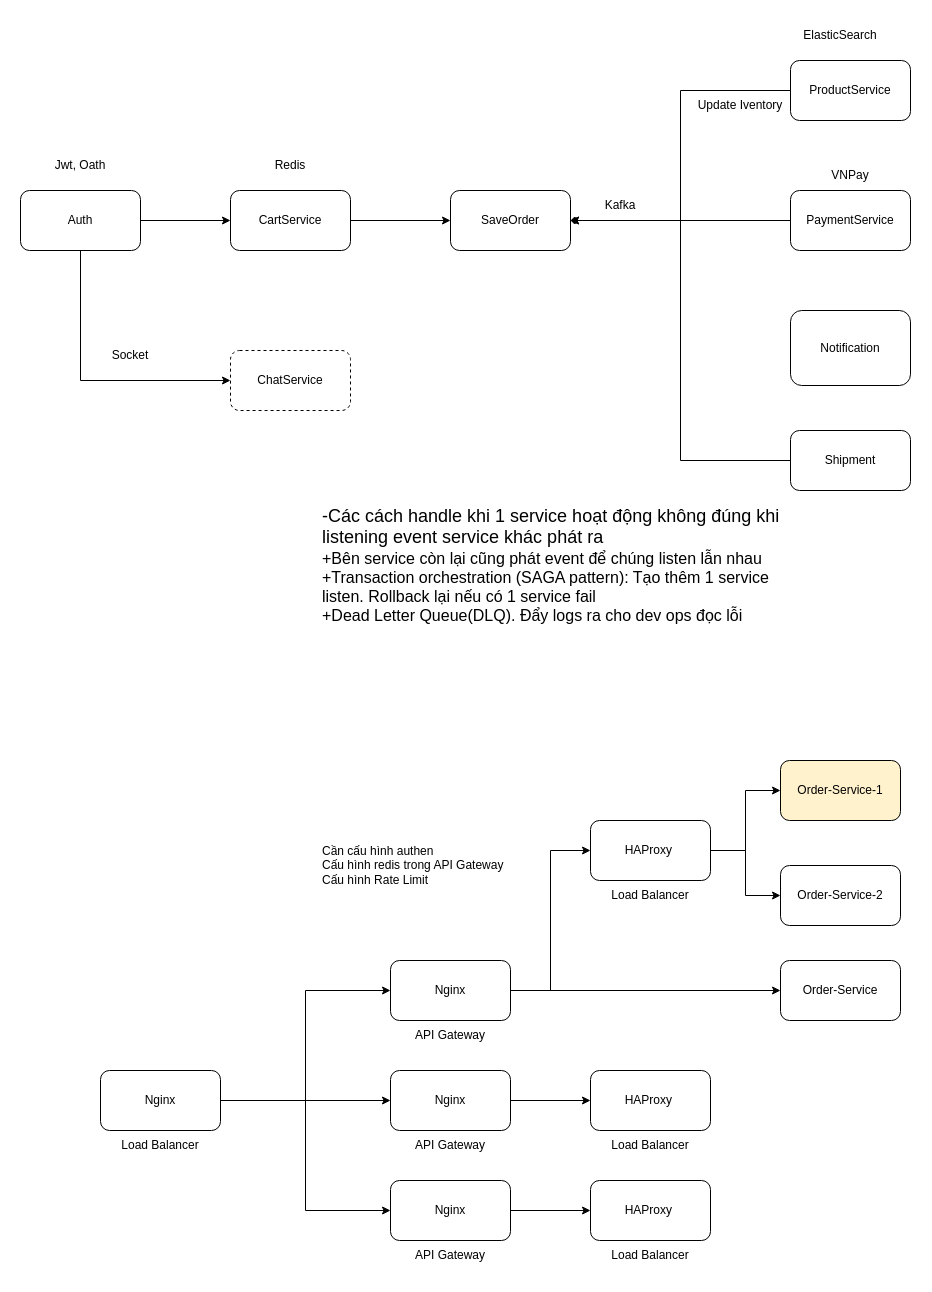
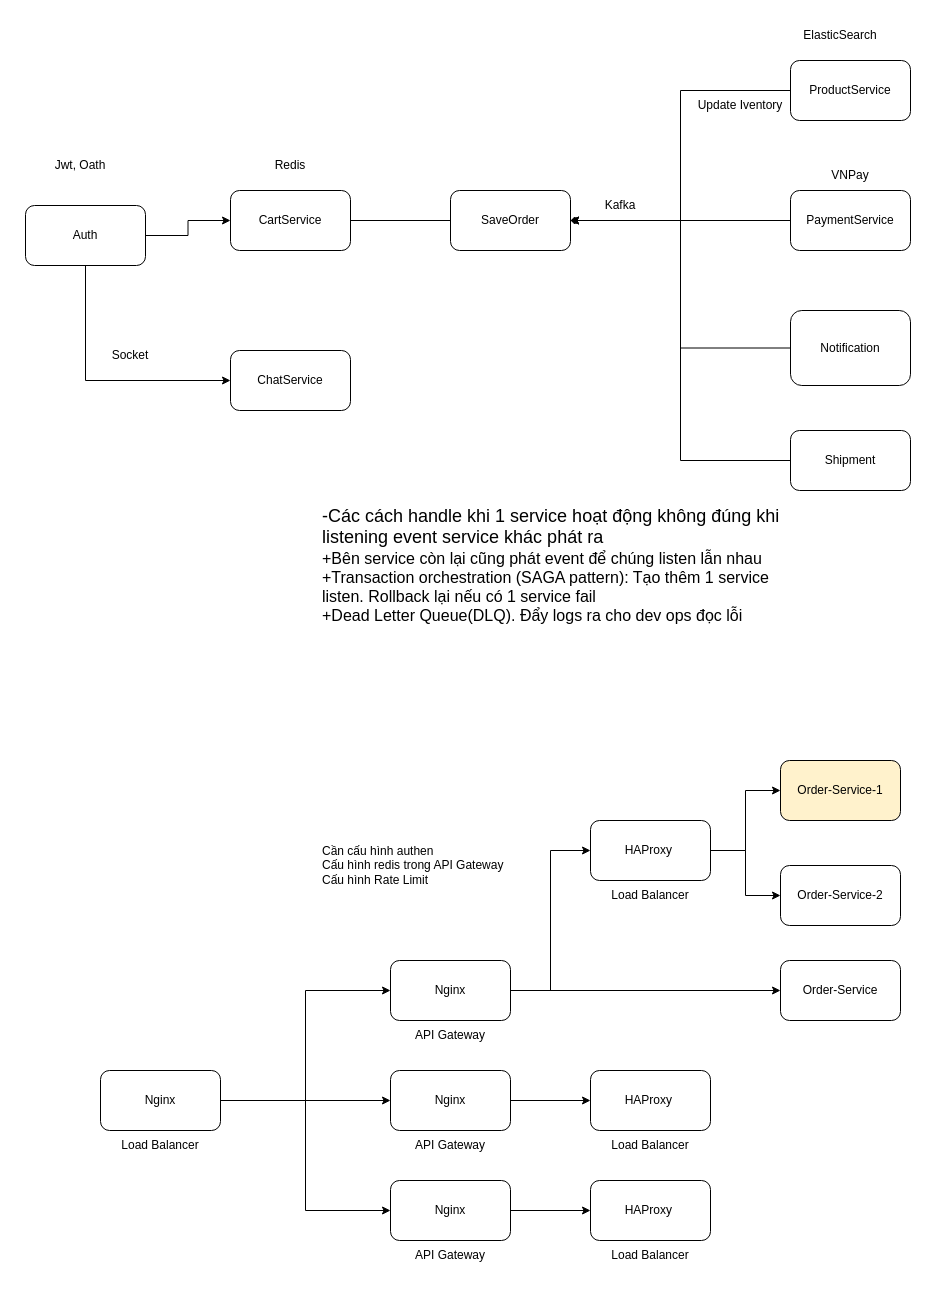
(81, 221) -> (86, 236)
(442, 221) -> (445, 221)
none -> (737, 348)
(291, 381) -> (291, 381)
